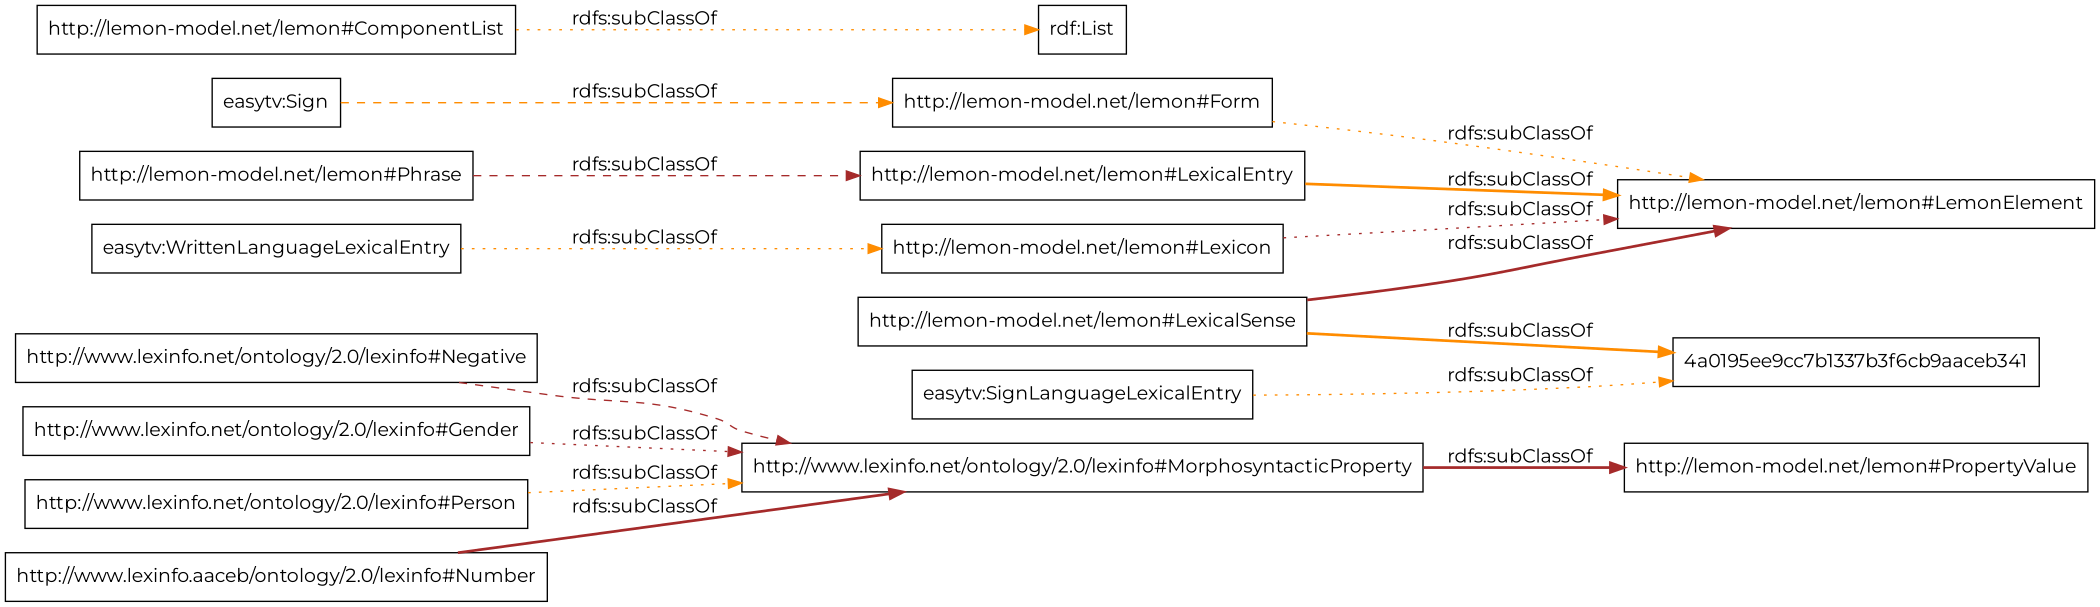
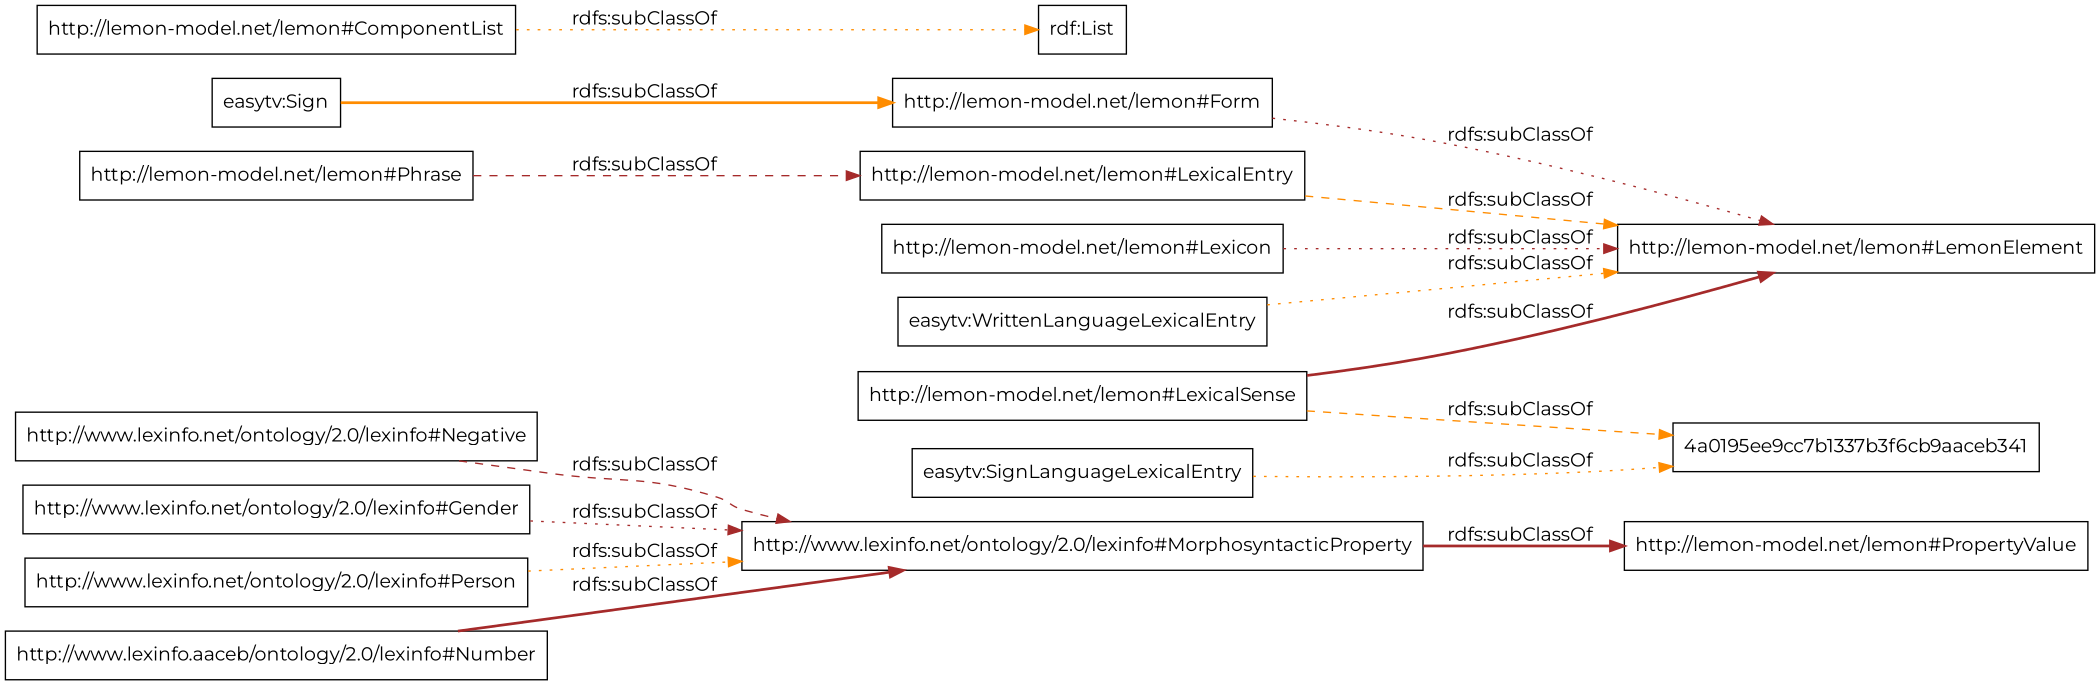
(610, 103) -> (610, 103)
(1481, 147) -> (1519, 159)
(1454, 189) -> (1454, 210)
(665, 249) -> (1436, 289)
(1483, 343) -> (1483, 423)
